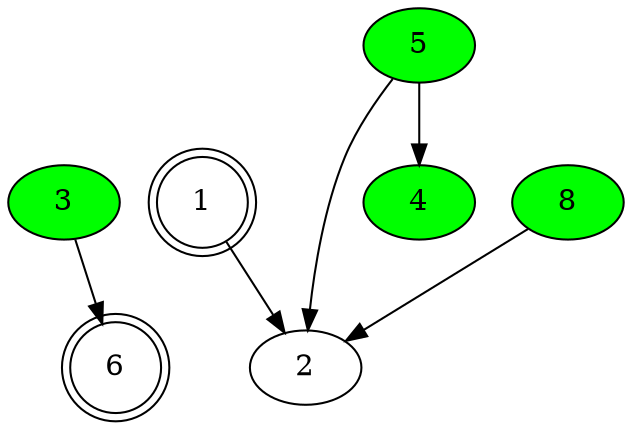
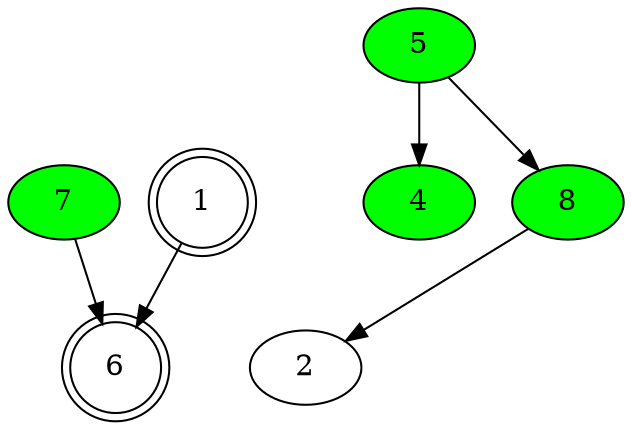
(334, 188) -> (486, 116)
(64, 202) -> (64, 202)
(250, 278) -> (164, 276)
